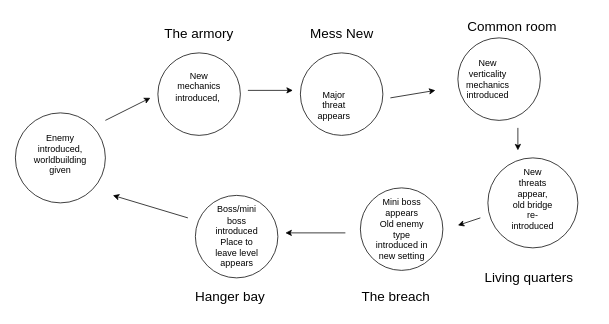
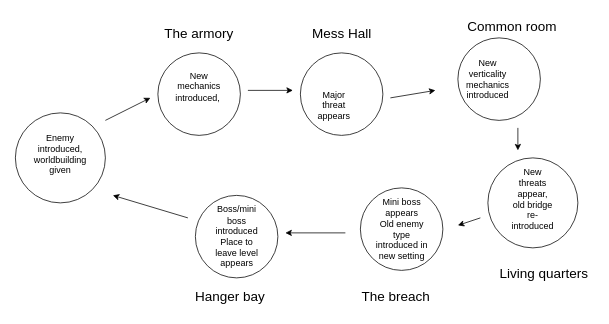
(342, 34) -> (342, 34)
(529, 278) -> (544, 274)
